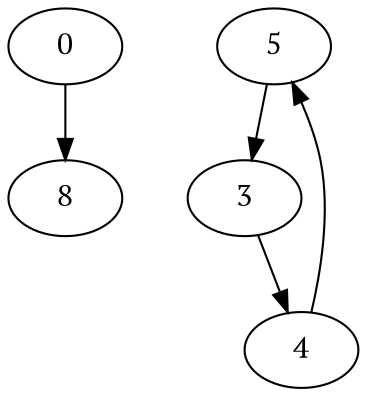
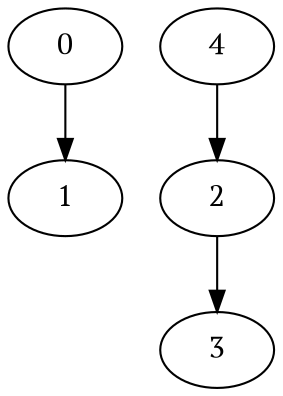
(274, 46) -> (217, 198)
(65, 198) -> (65, 198)
(269, 264) -> none
